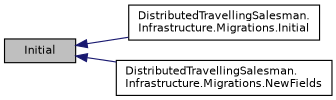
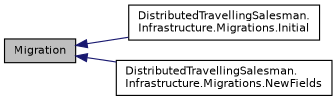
(40, 51) -> (40, 51)
